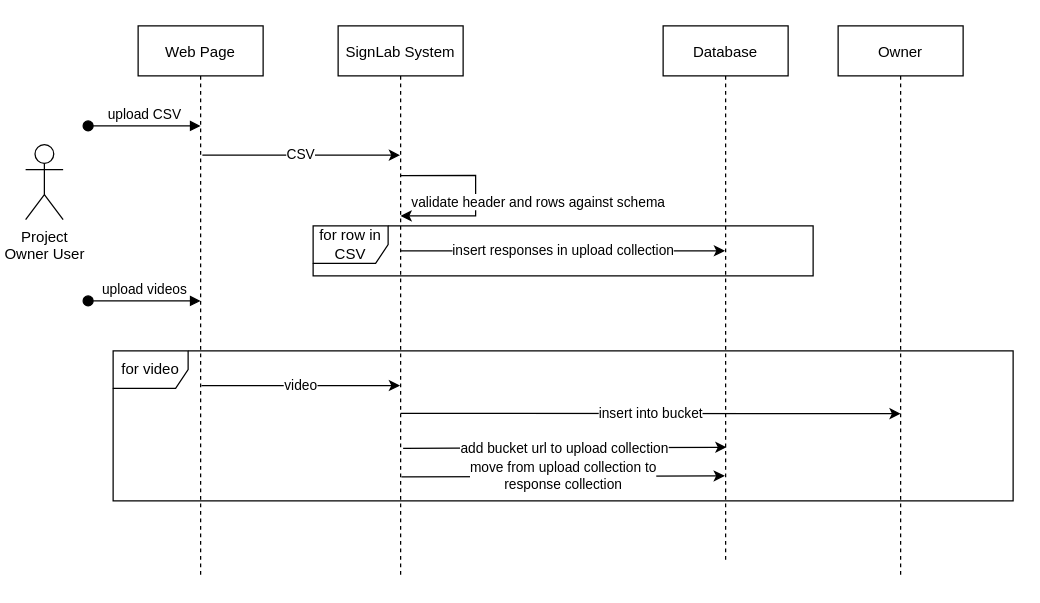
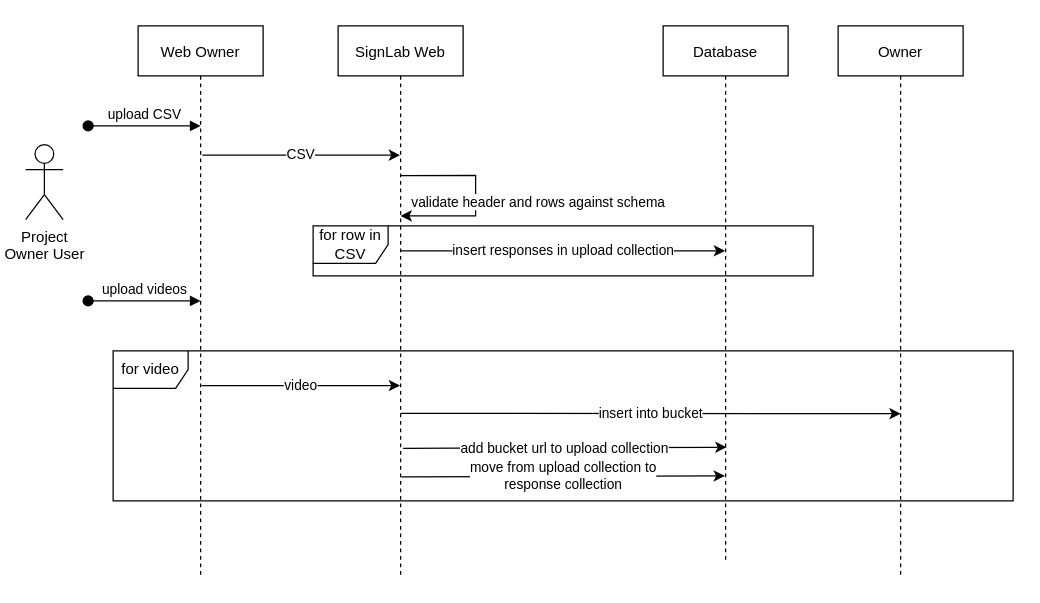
(200, 51) -> (200, 51)
(400, 51) -> (400, 51)
